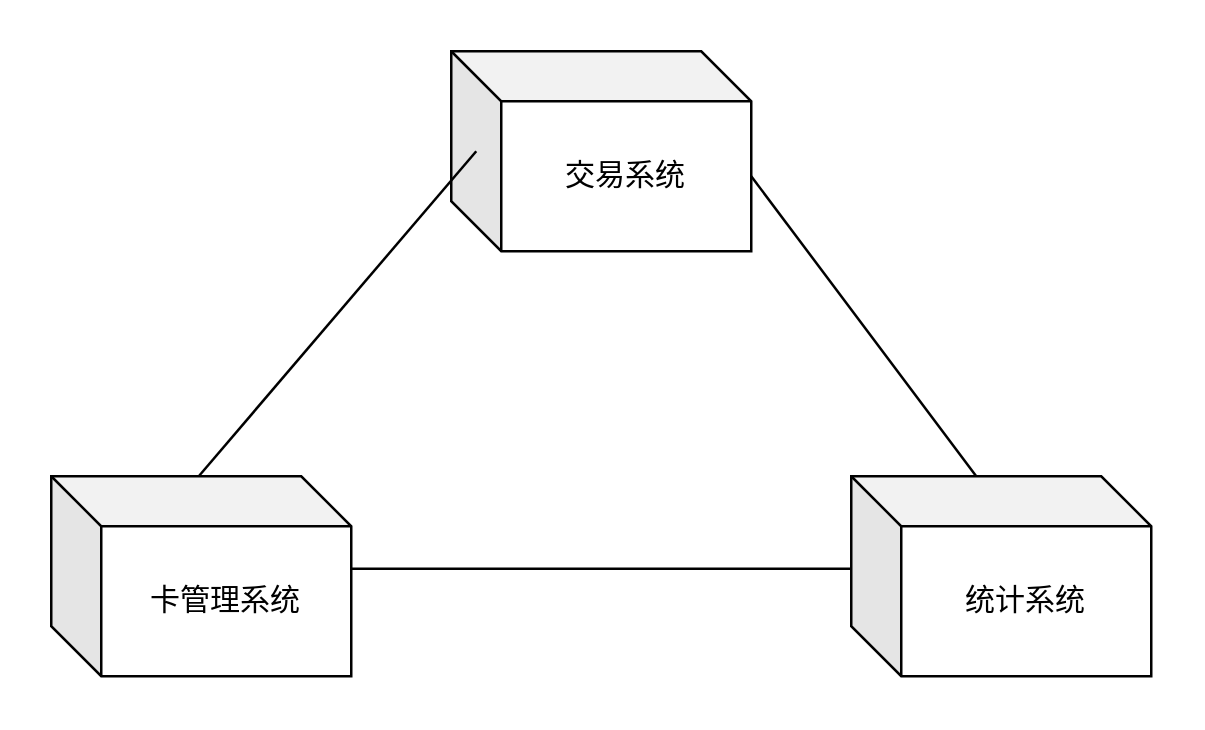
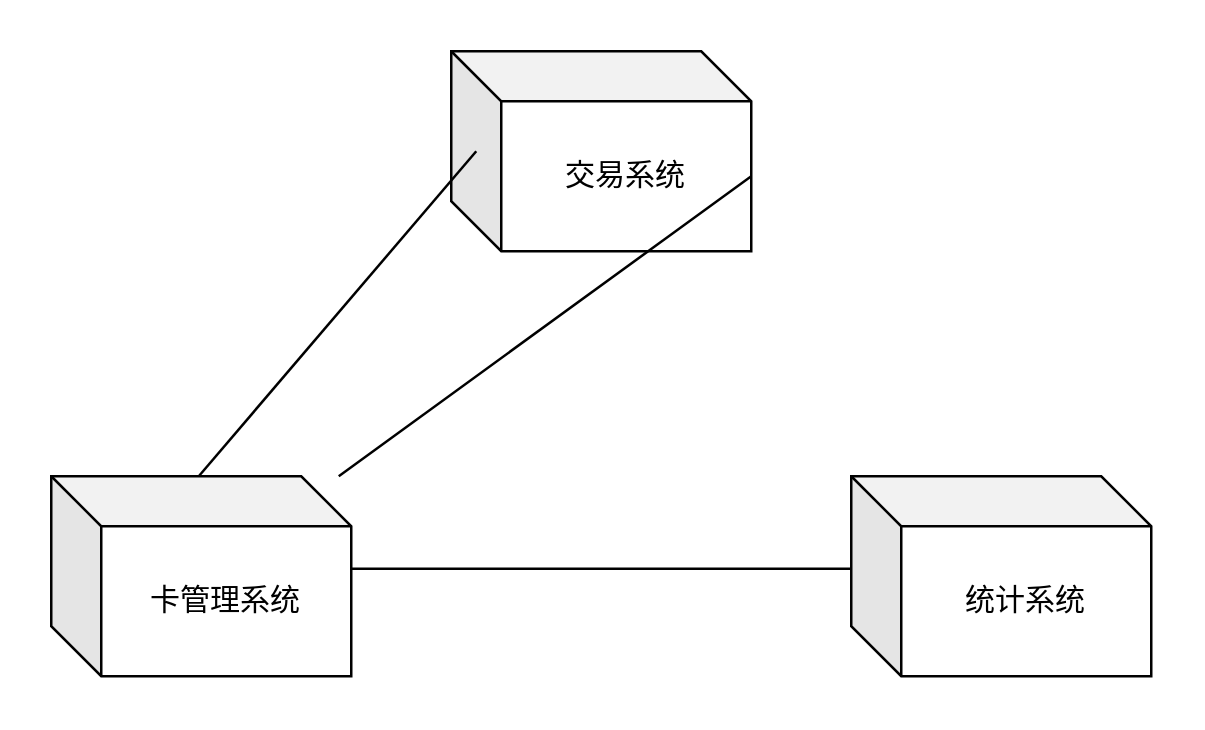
(863, 326) -> (545, 326)
